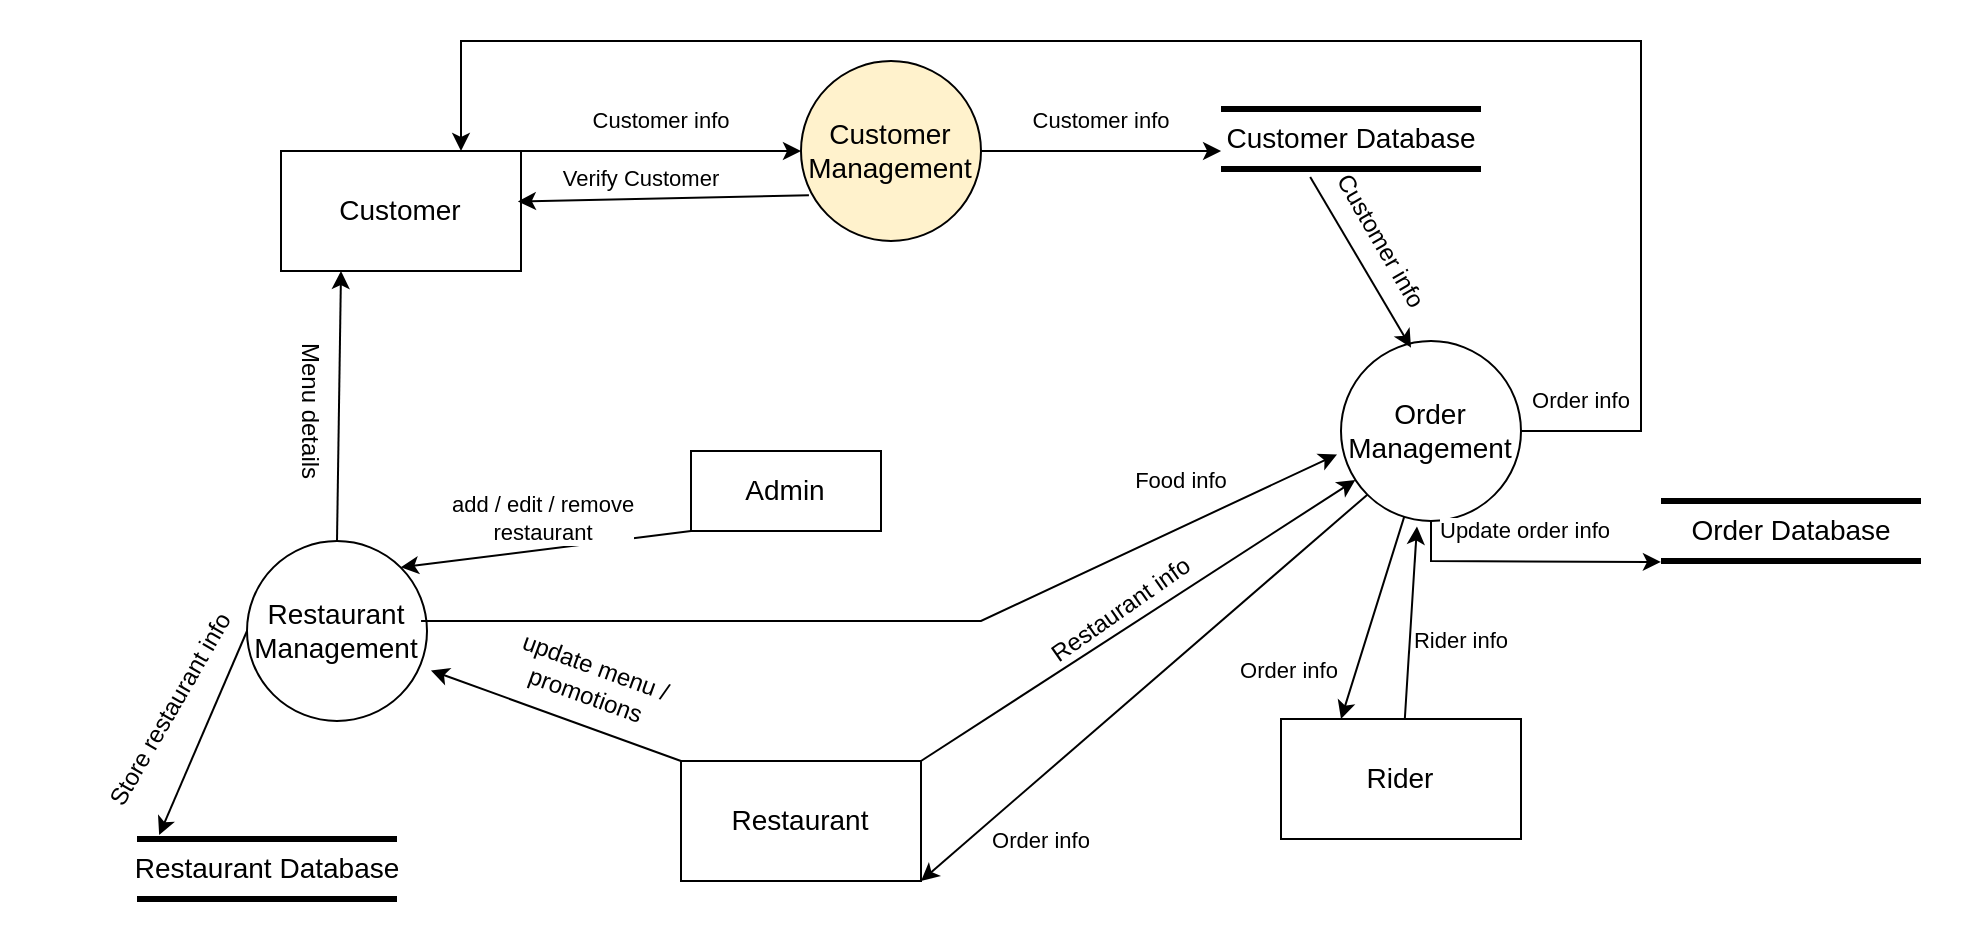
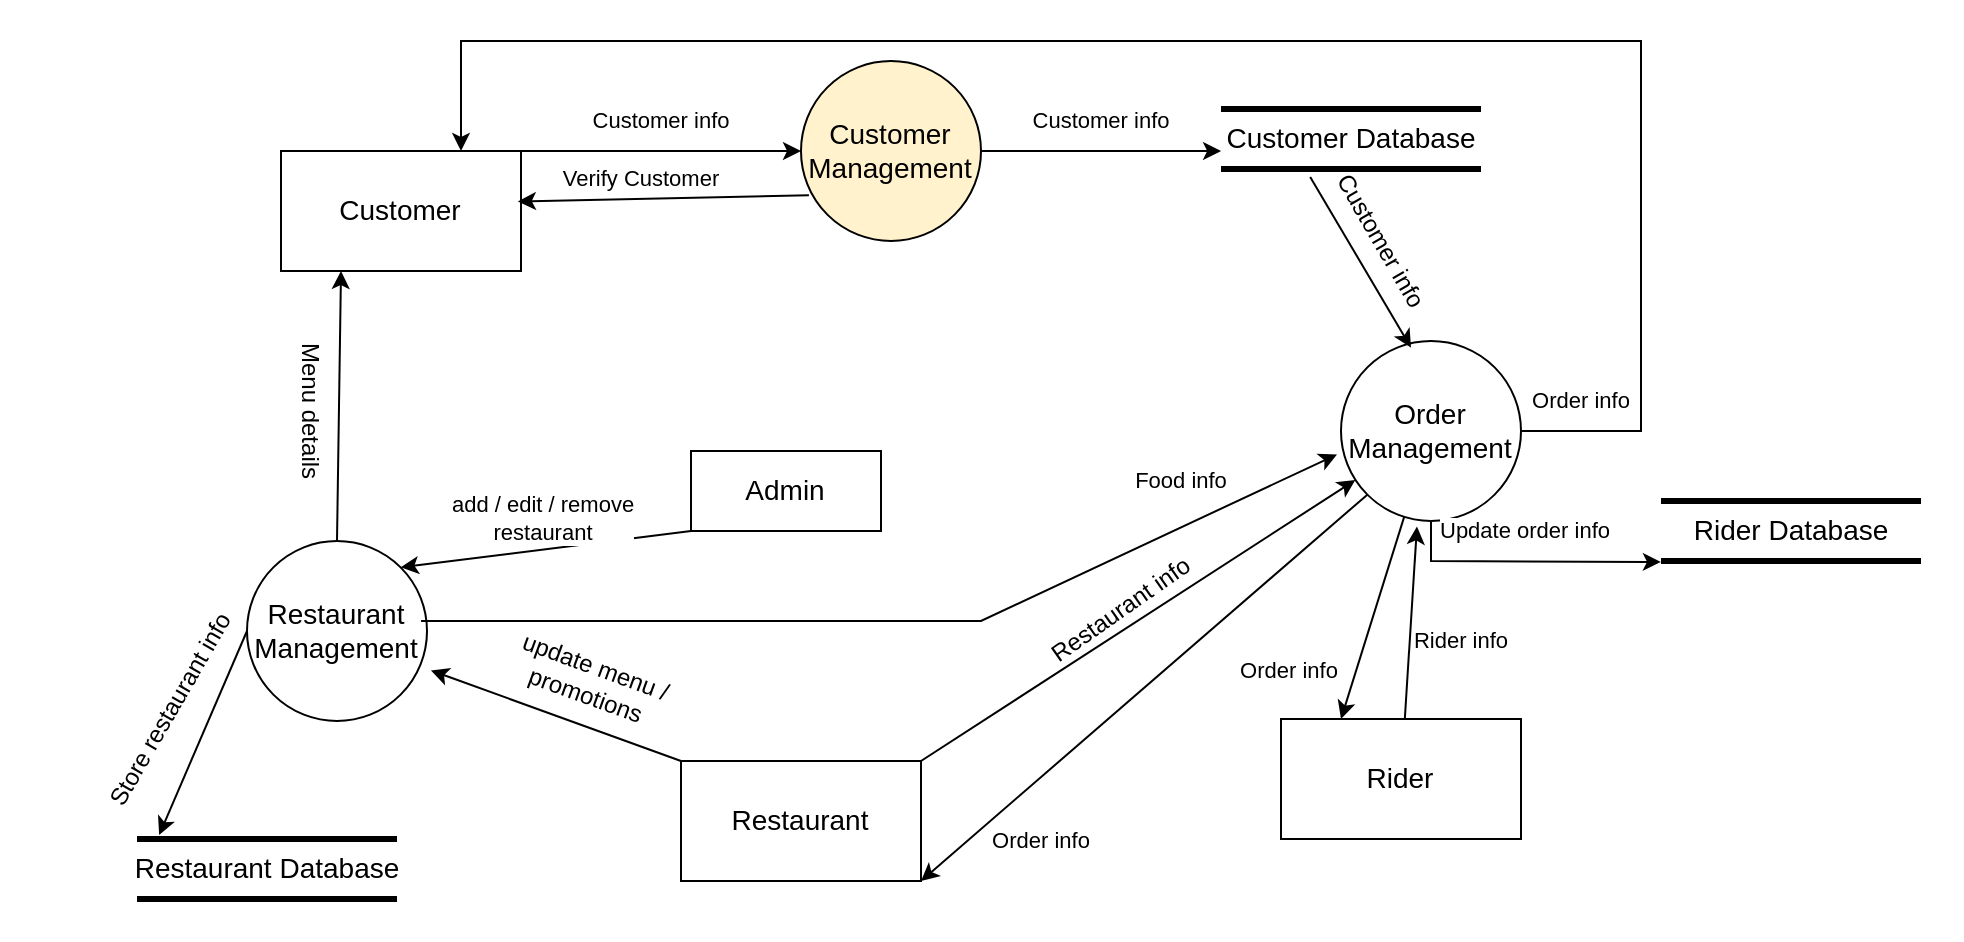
(1792, 531) -> (1792, 531)
